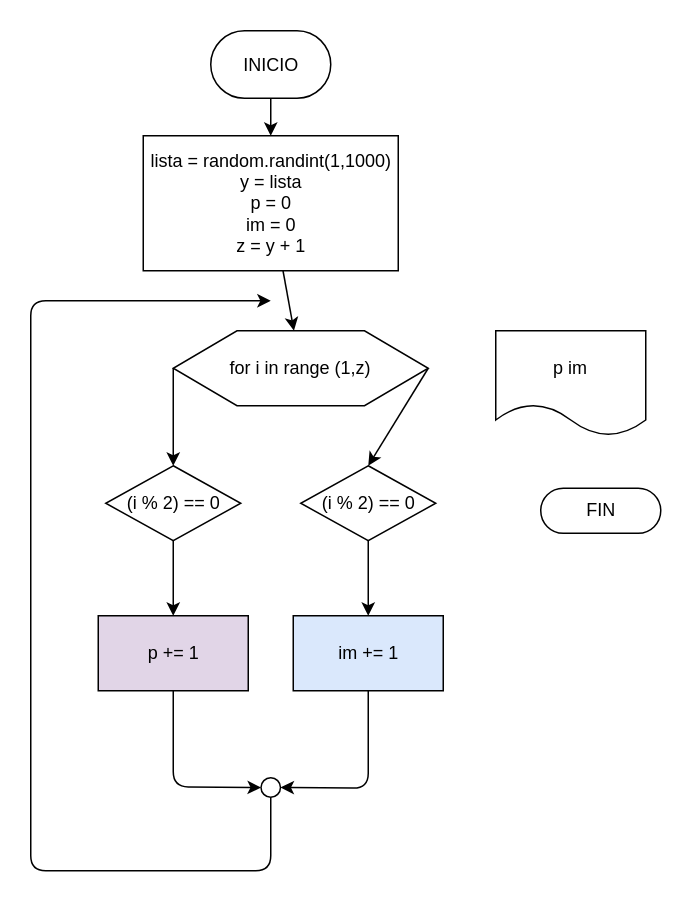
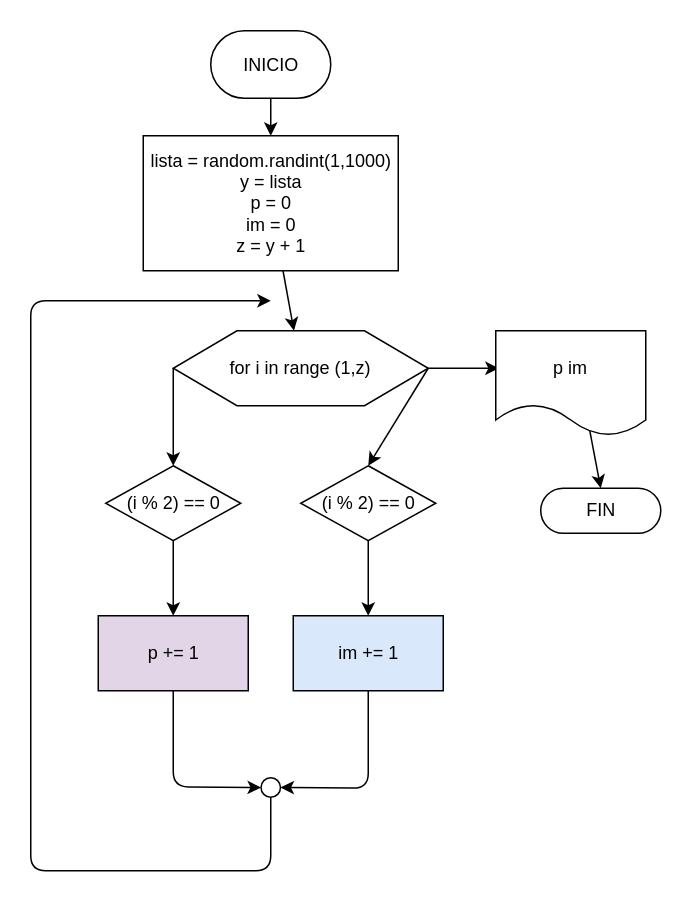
none -> (459, 368)
none -> (594, 453)
